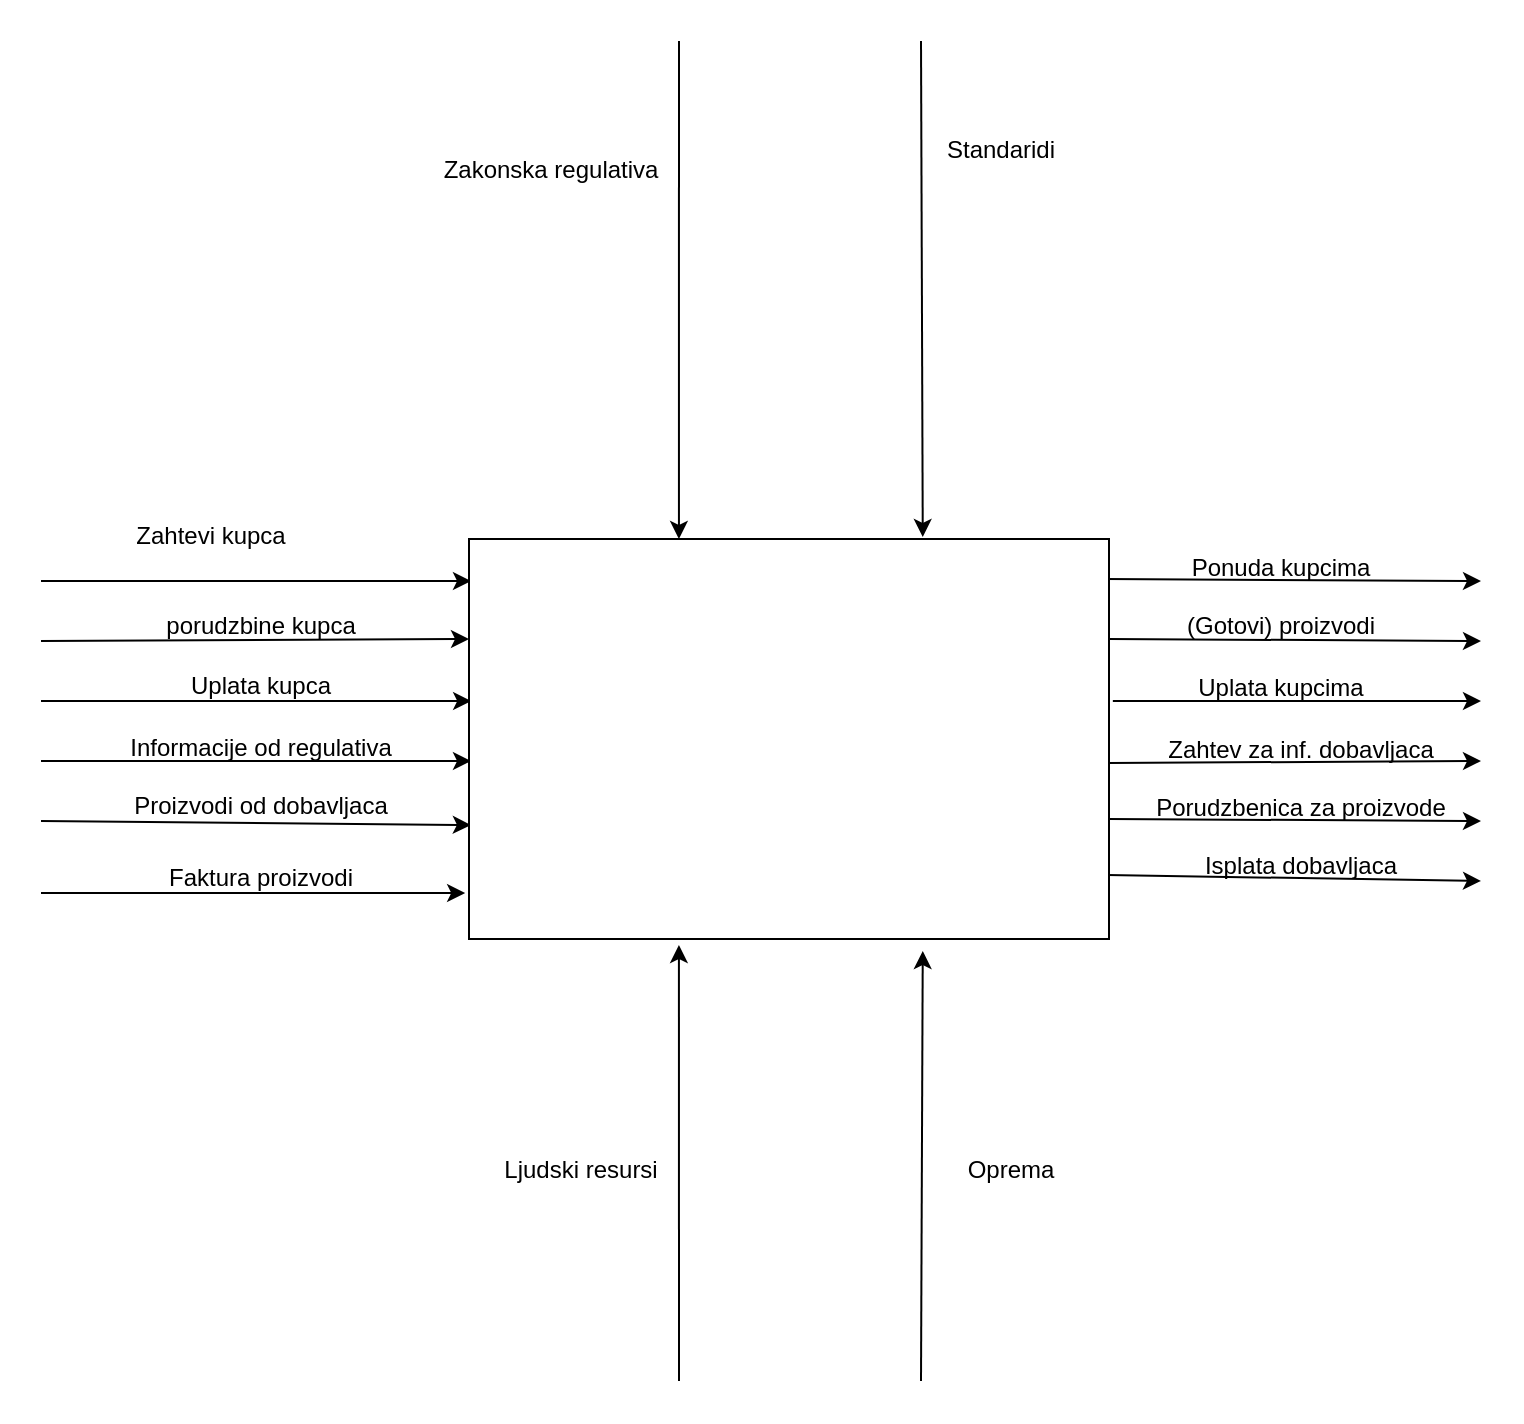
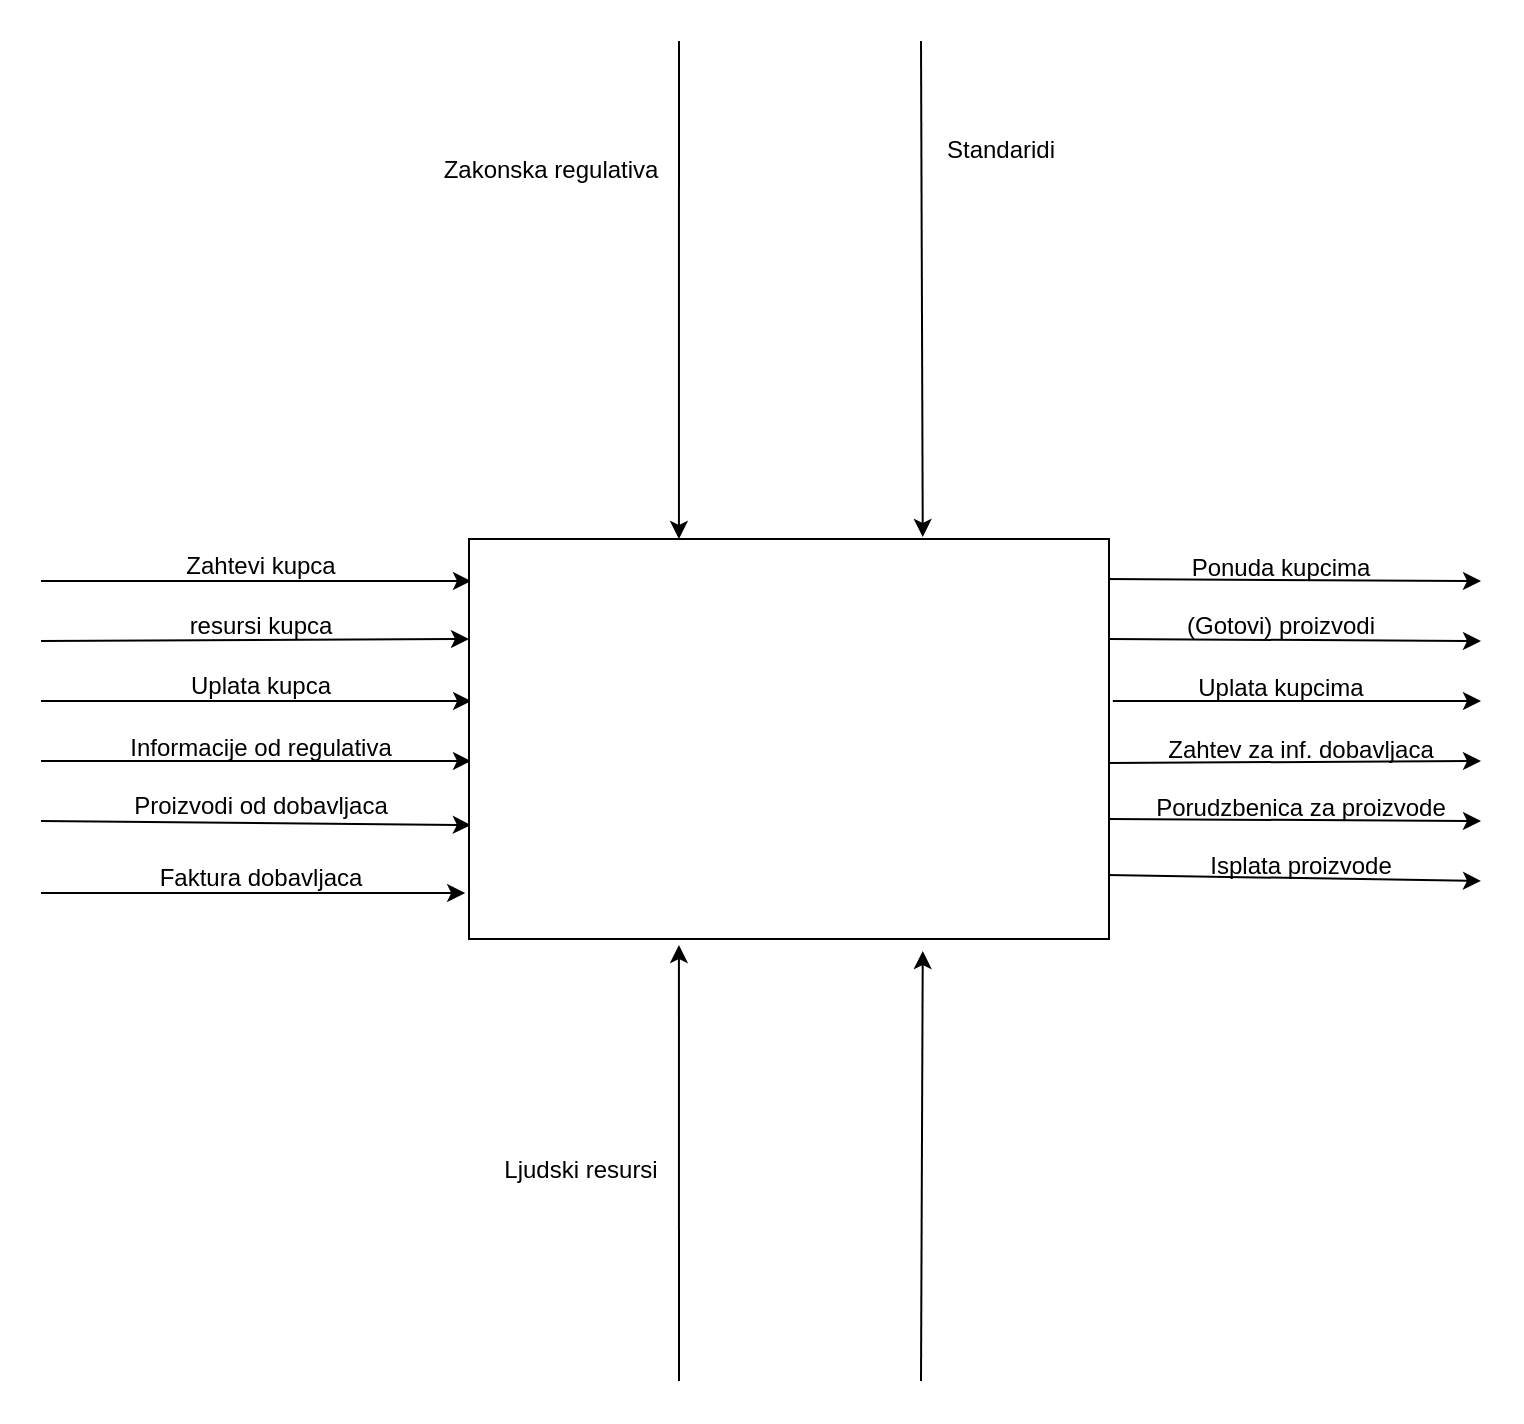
(211, 537) -> (261, 567)
(262, 627) -> (262, 627)
(1302, 867) -> (1302, 867)
(262, 879) -> (262, 879)
(1011, 1171) -> none
